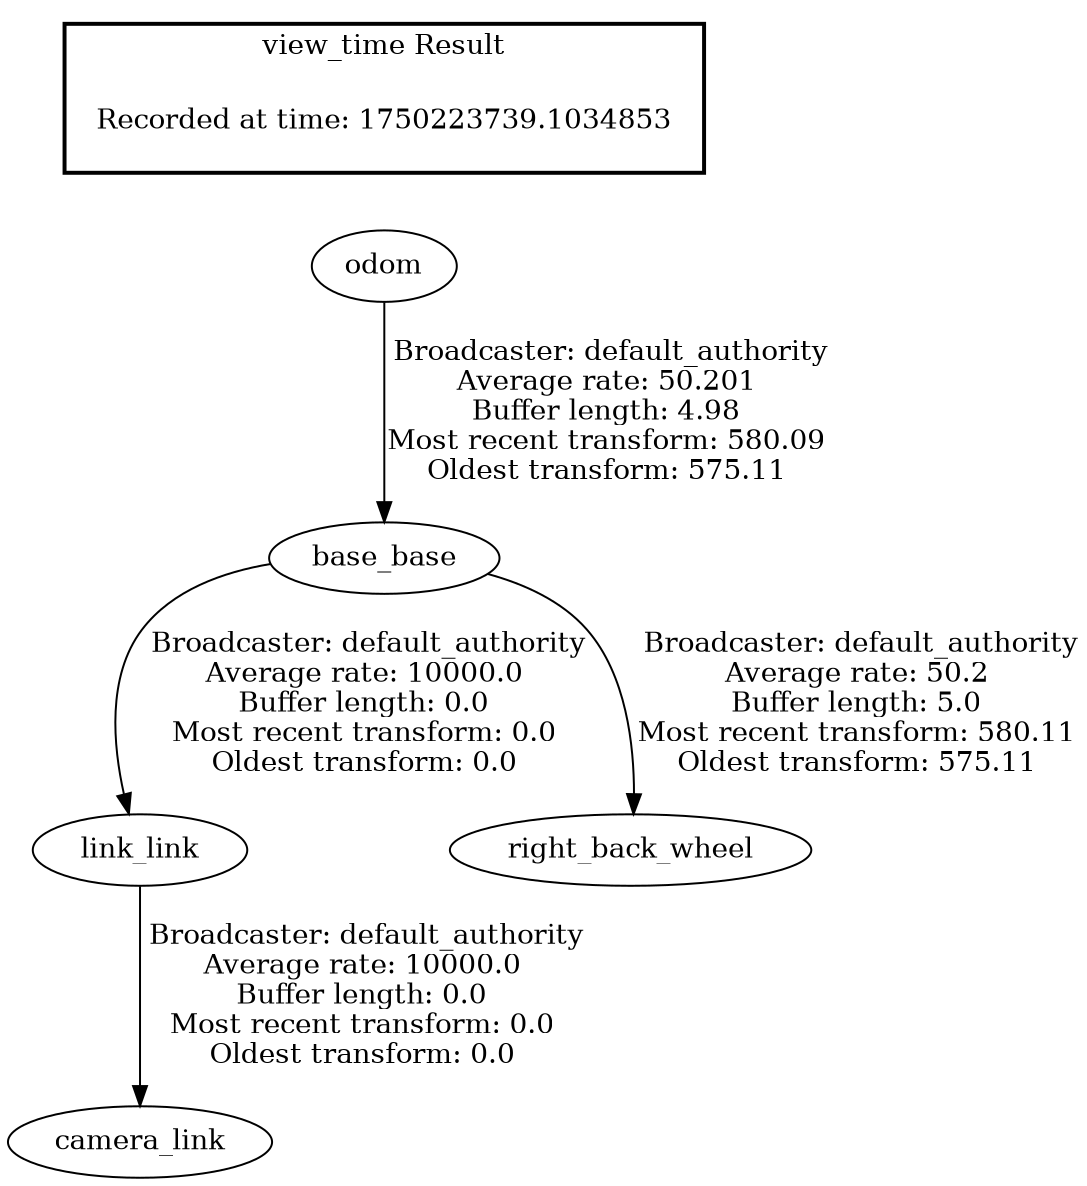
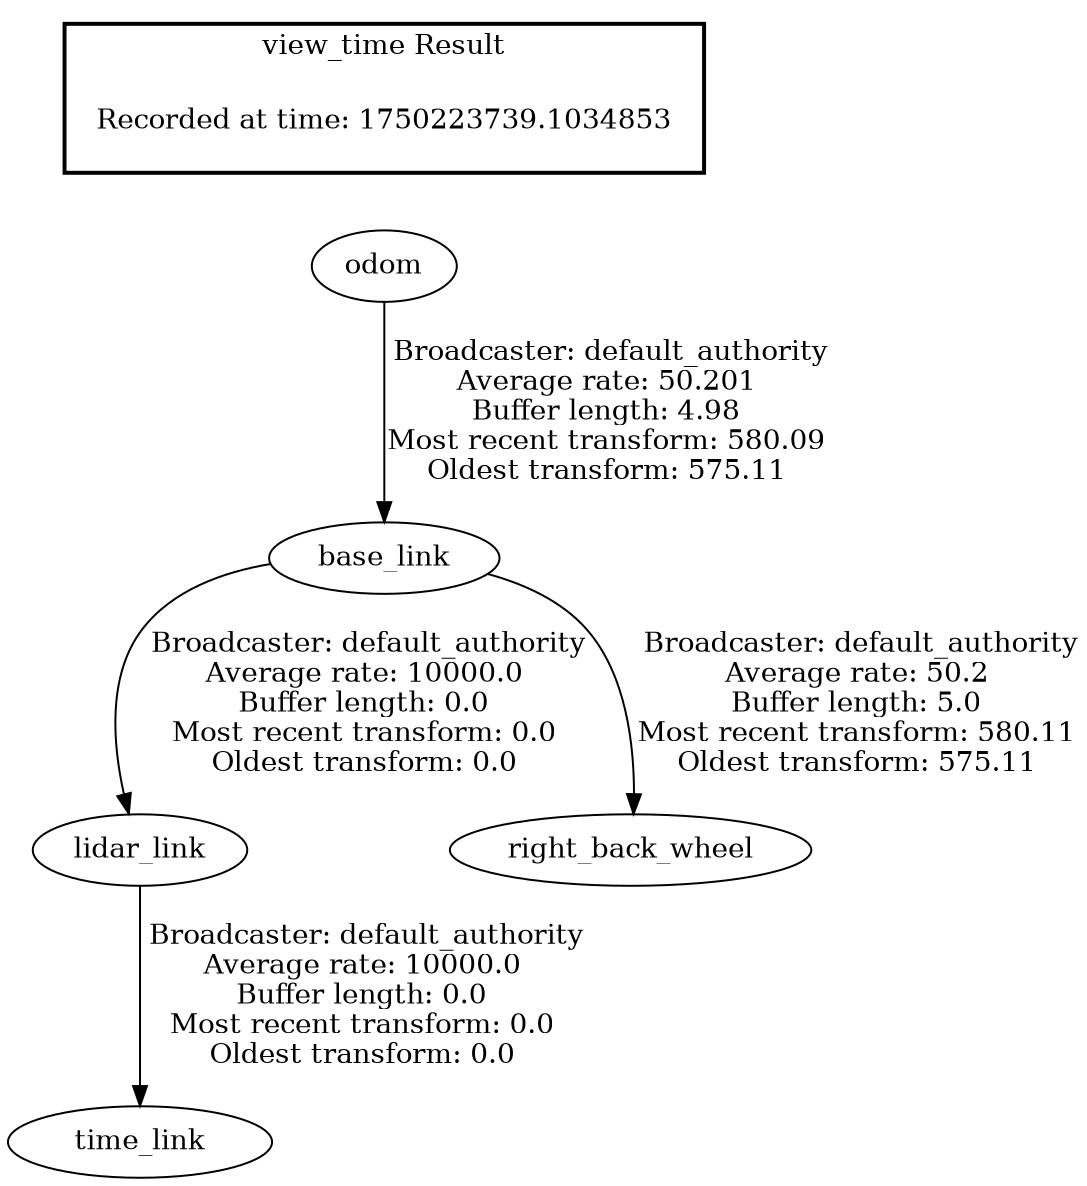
(384, 558) -> (384, 558)
(140, 850) -> (140, 850)
(140, 1142) -> (140, 1142)
